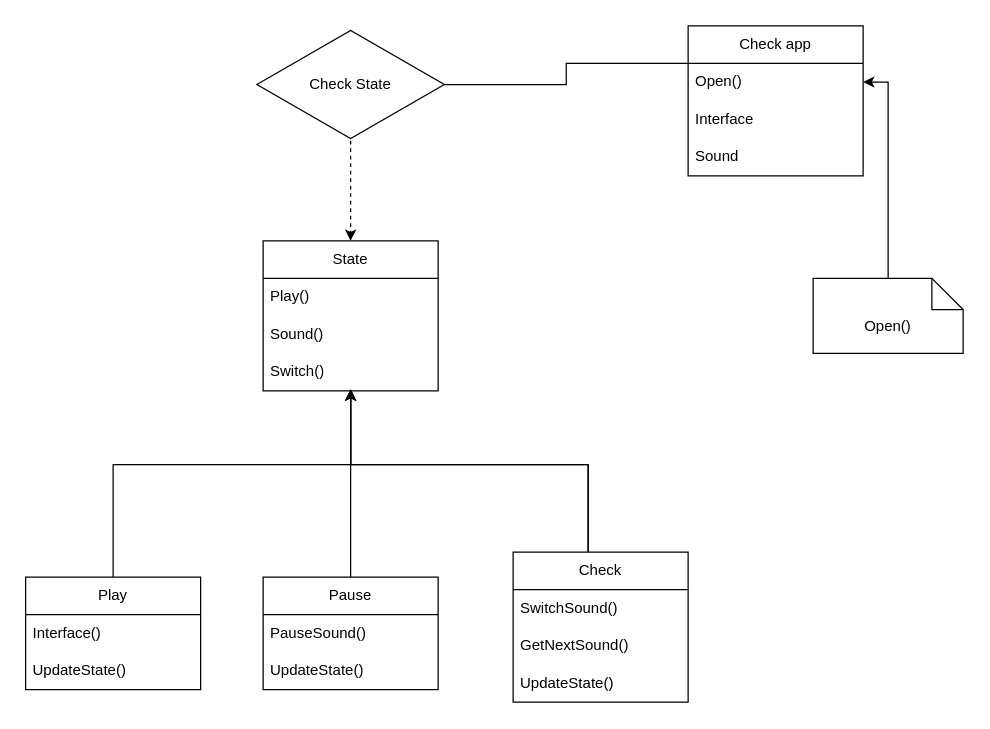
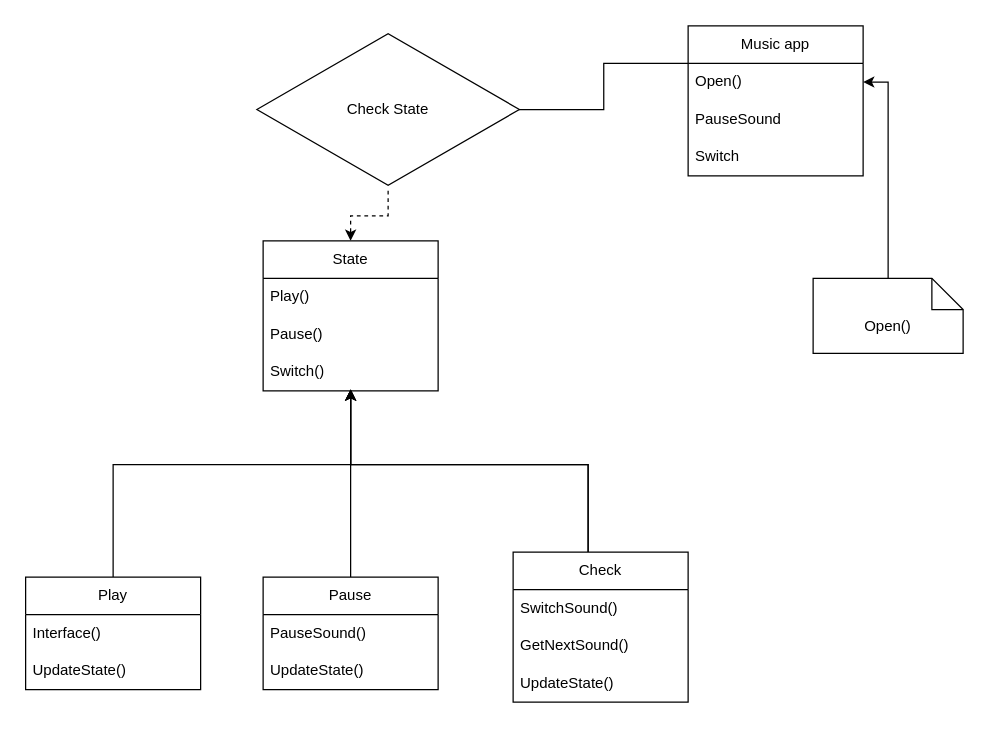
(776, 44) -> (776, 44)
(351, 84) -> (388, 109)
(733, 119) -> (738, 119)
(717, 157) -> (719, 157)
(300, 334) -> (300, 334)
